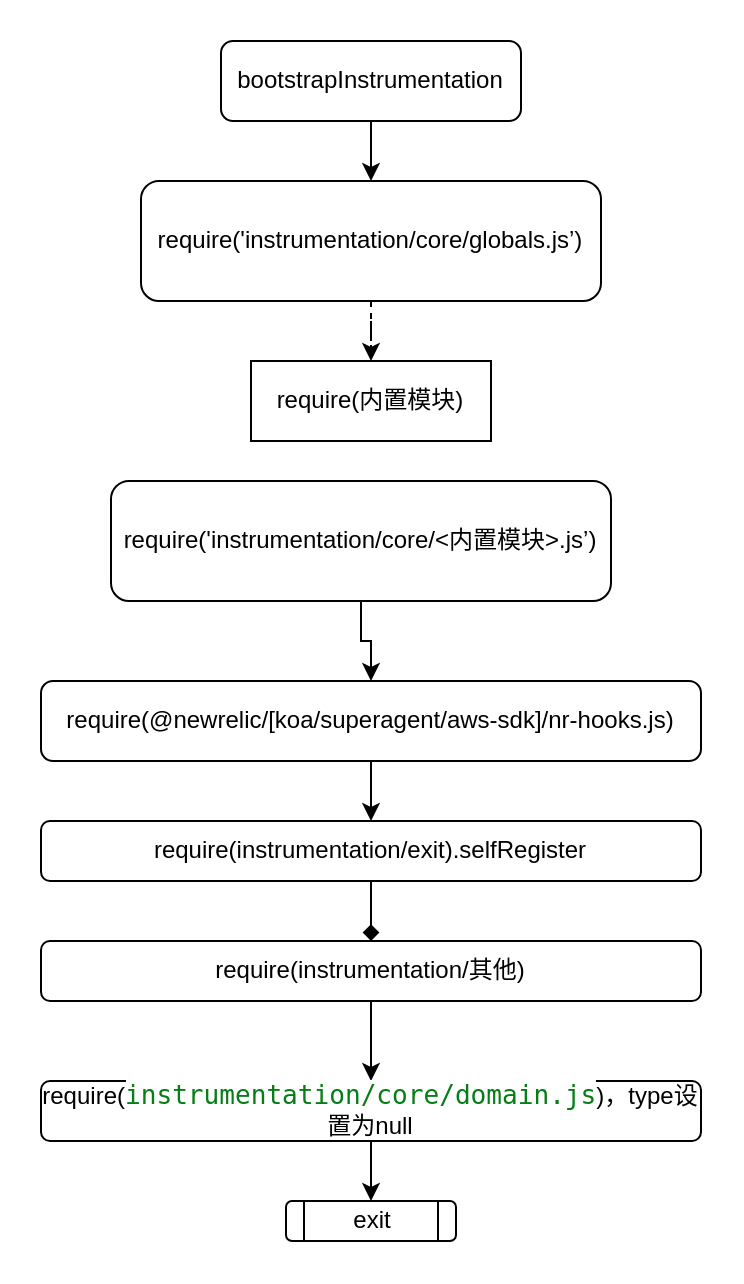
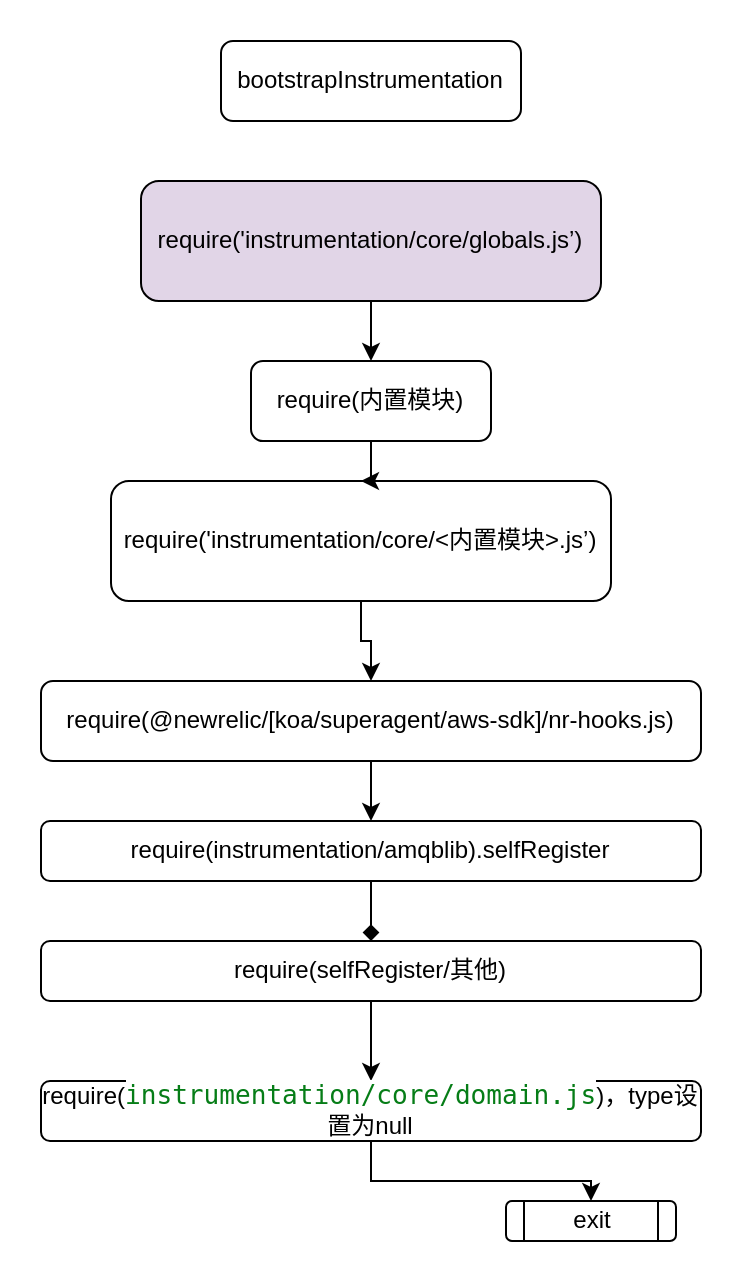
(371, 158) -> none
(371, 241) -> (371, 241)
(371, 313) -> (371, 313)
(371, 401) -> (371, 401)
none -> (371, 462)
(371, 851) -> (371, 851)
(371, 971) -> (371, 971)
(371, 1221) -> (591, 1221)
